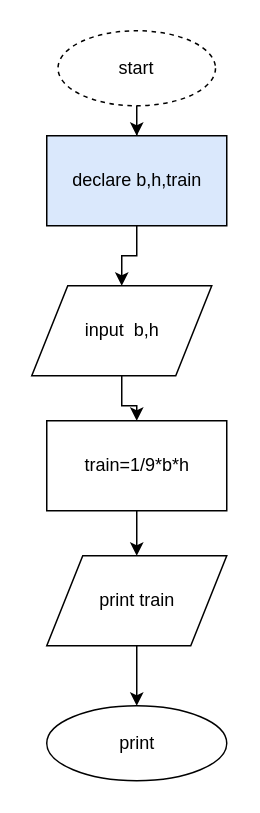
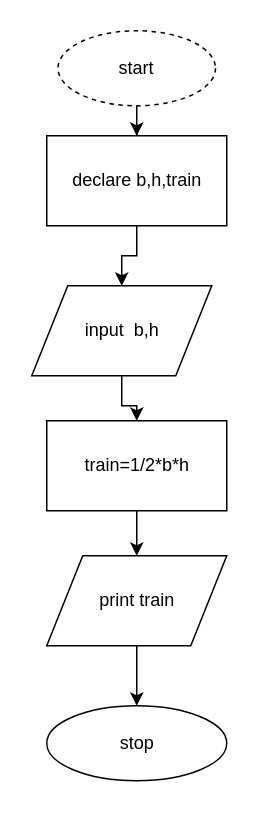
(137, 181) -> (137, 181)
(137, 466) -> (137, 466)
(137, 743) -> (137, 743)
